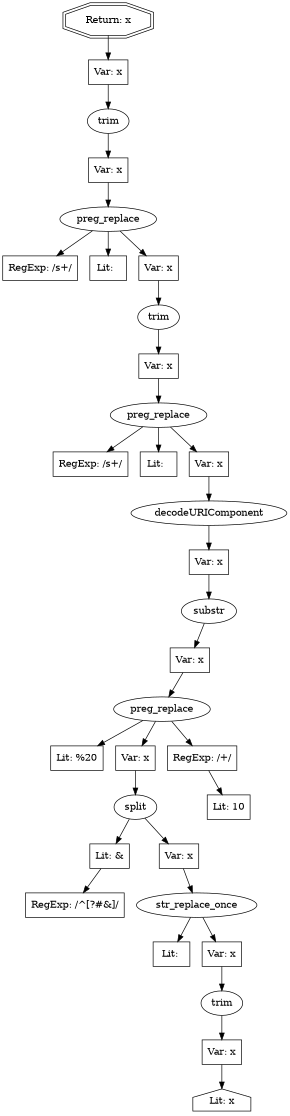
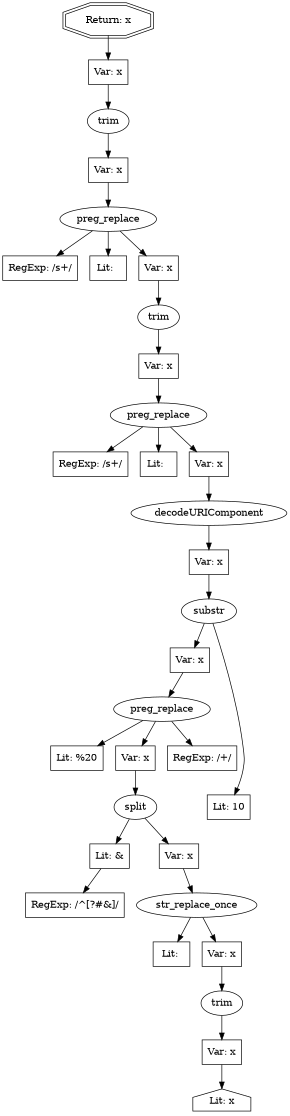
(214, 780) -> (236, 705)
